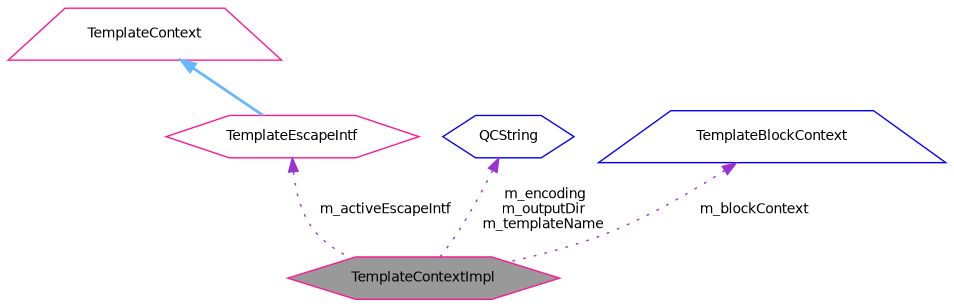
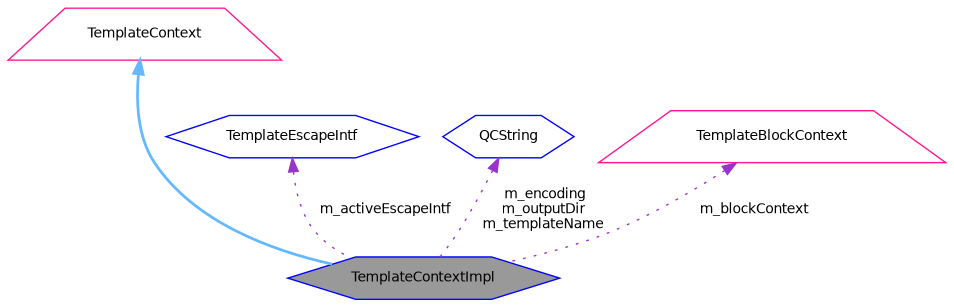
(228, 92) -> (195, 205)
(292, 137) -> (292, 137)
(772, 137) -> (772, 137)
(424, 278) -> (424, 278)
